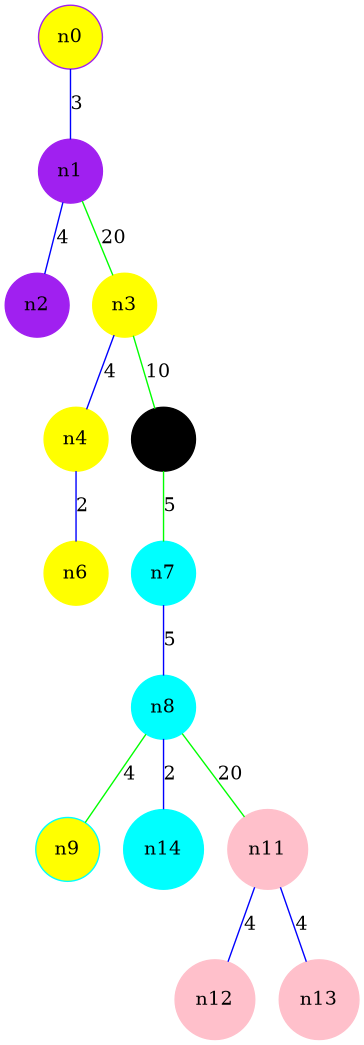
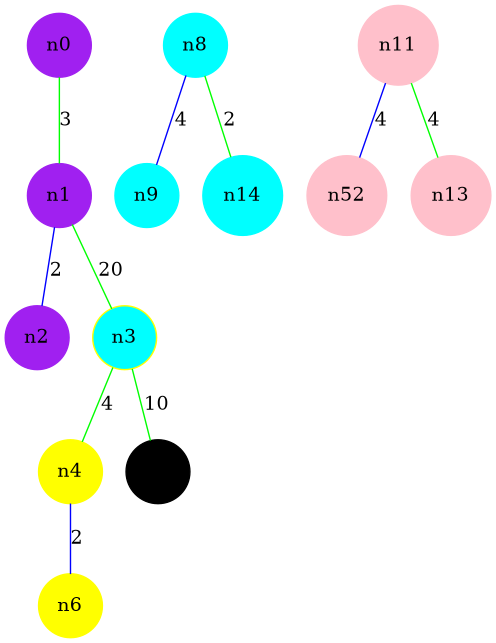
(70, 37) -> (59, 45)
(70, 104) -> (59, 120)
(64, 238) -> (57, 271)
(125, 305) -> (125, 338)
(100, 372) -> (98, 405)
(164, 573) -> none
(164, 774) -> (218, 117)
(213, 775) -> none
(116, 778) -> (171, 120)
(68, 849) -> (147, 196)
(293, 925) -> (425, 120)
(215, 1000) -> (347, 196)
